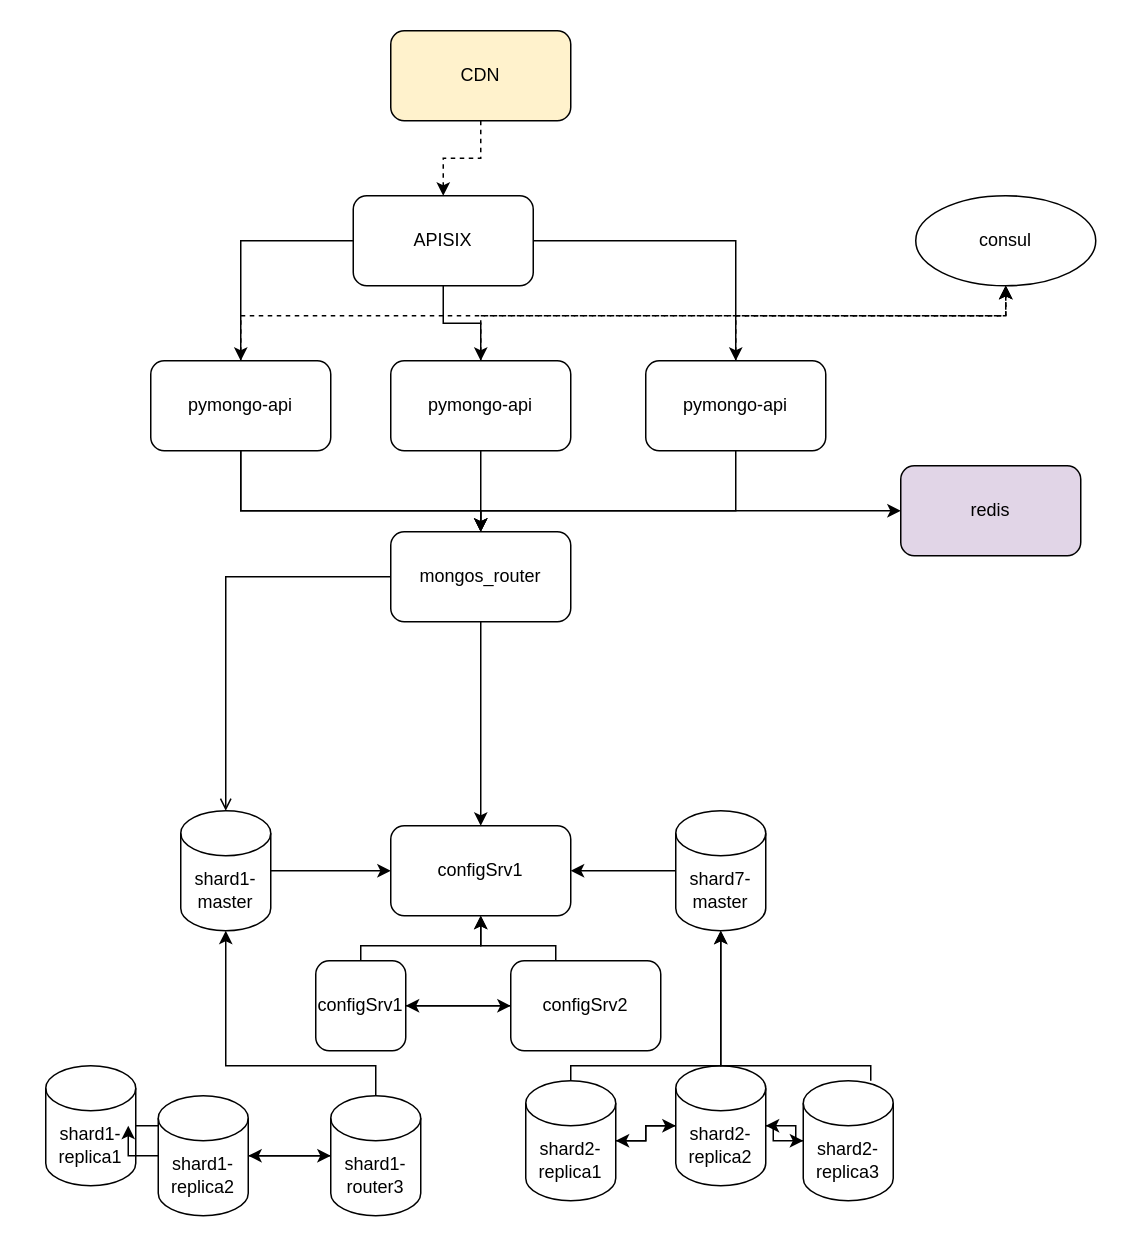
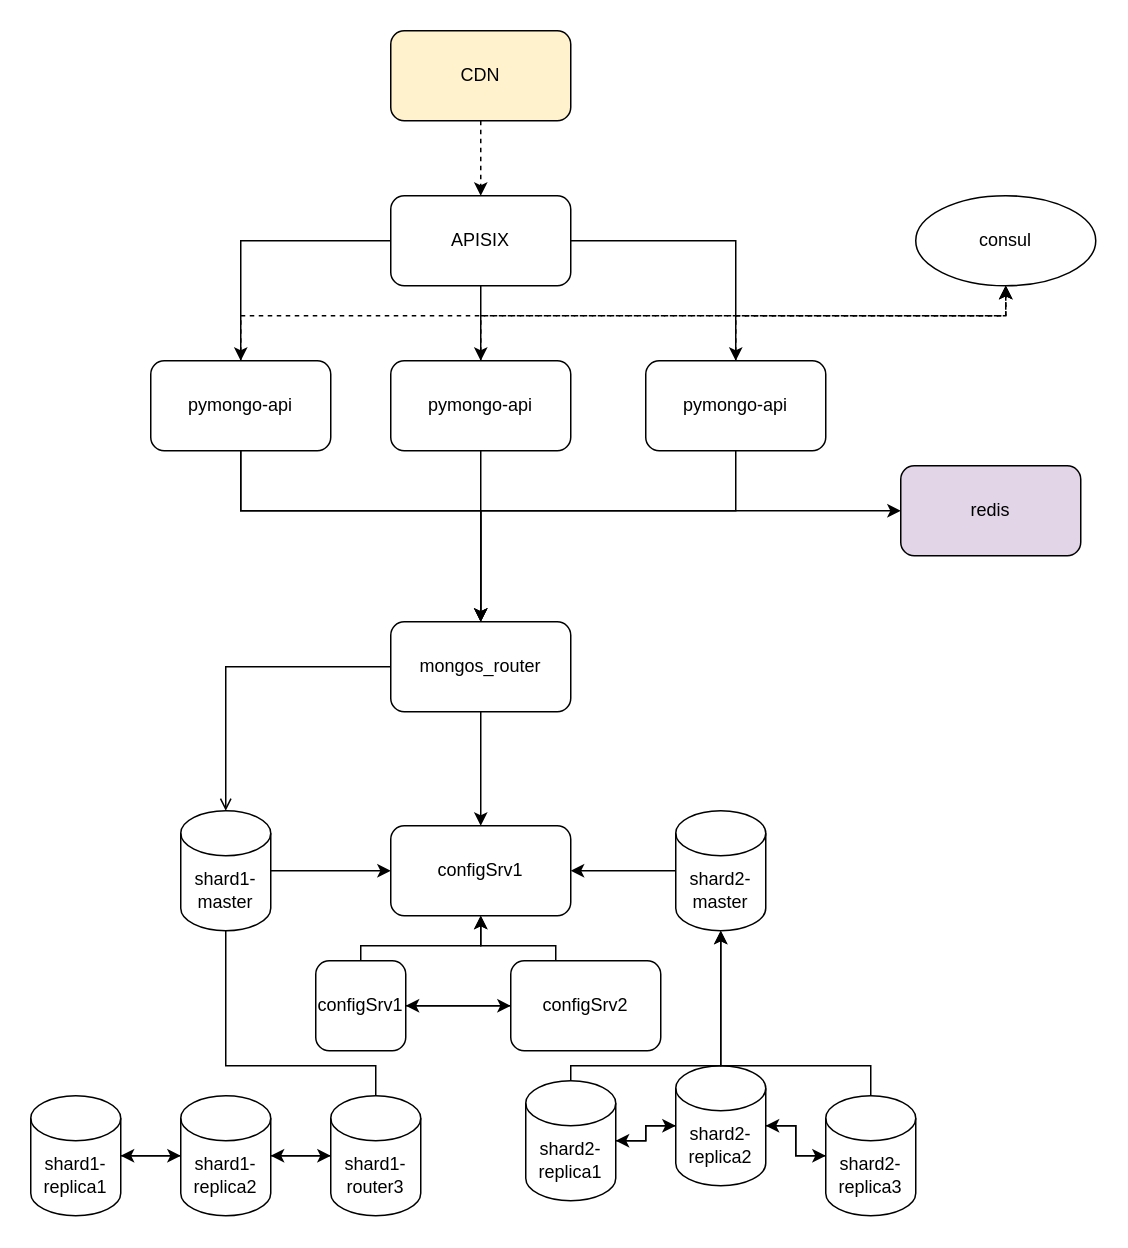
(443, 241) -> (481, 241)
(481, 577) -> (481, 667)
(721, 890) -> (721, 890)
(226, 942) -> (226, 937)
(91, 1126) -> (76, 1156)
(848, 1141) -> (871, 1156)
(203, 1156) -> (226, 1156)
